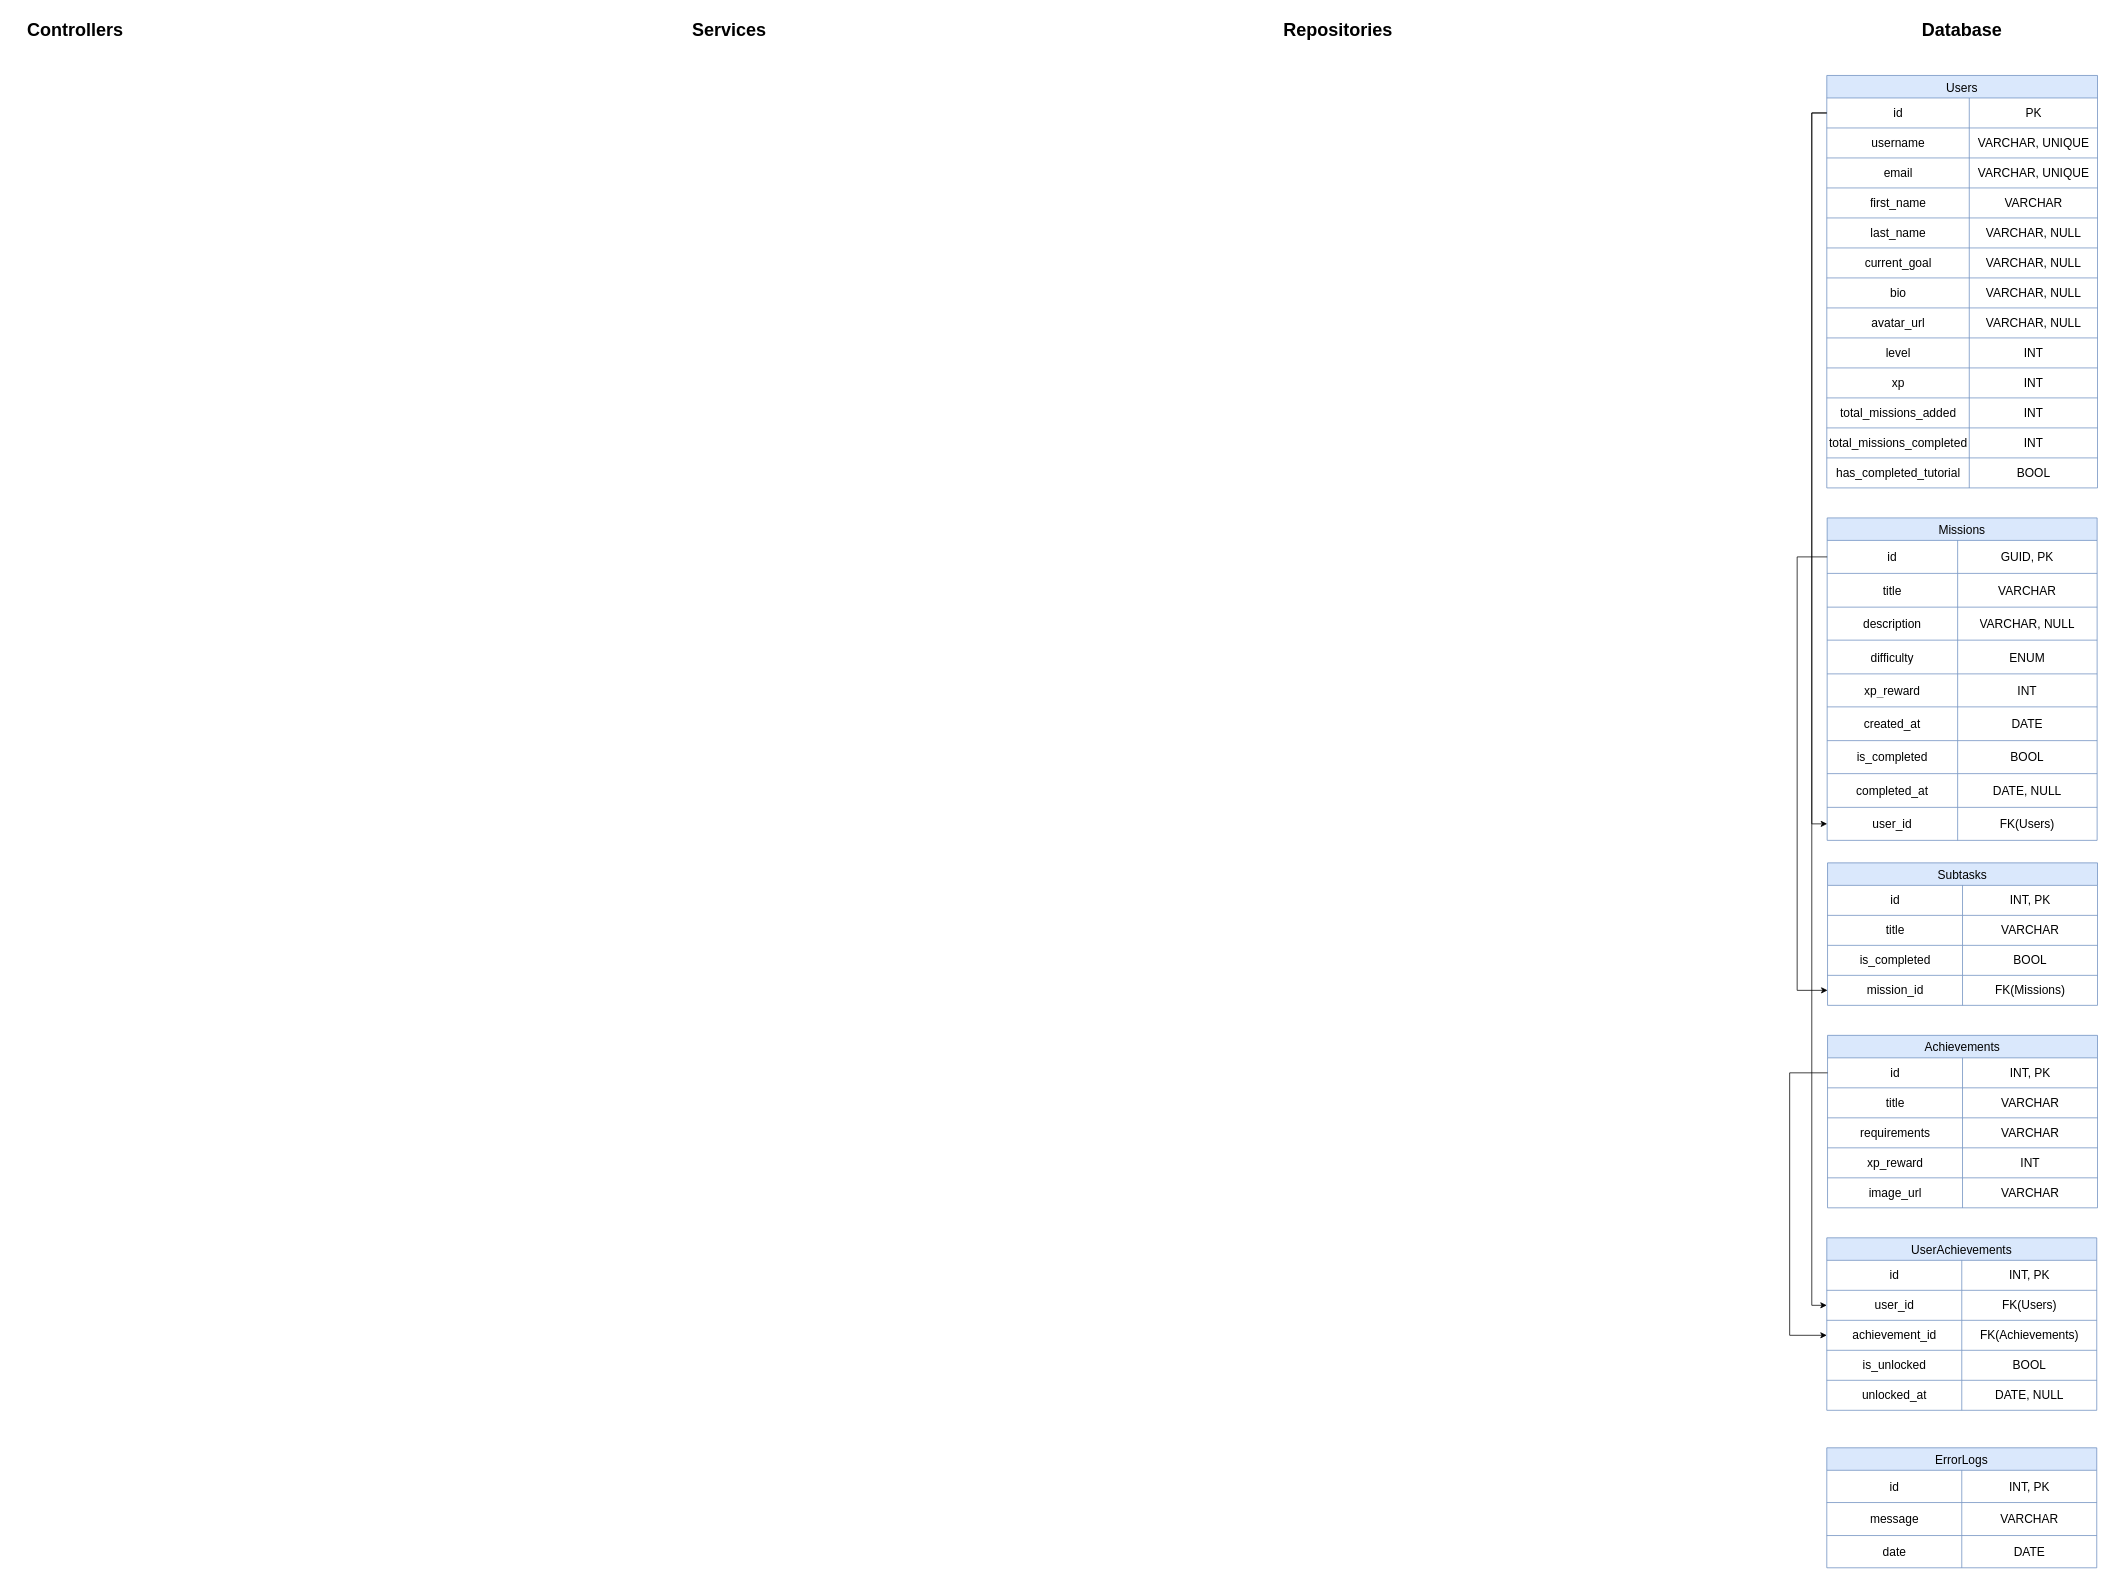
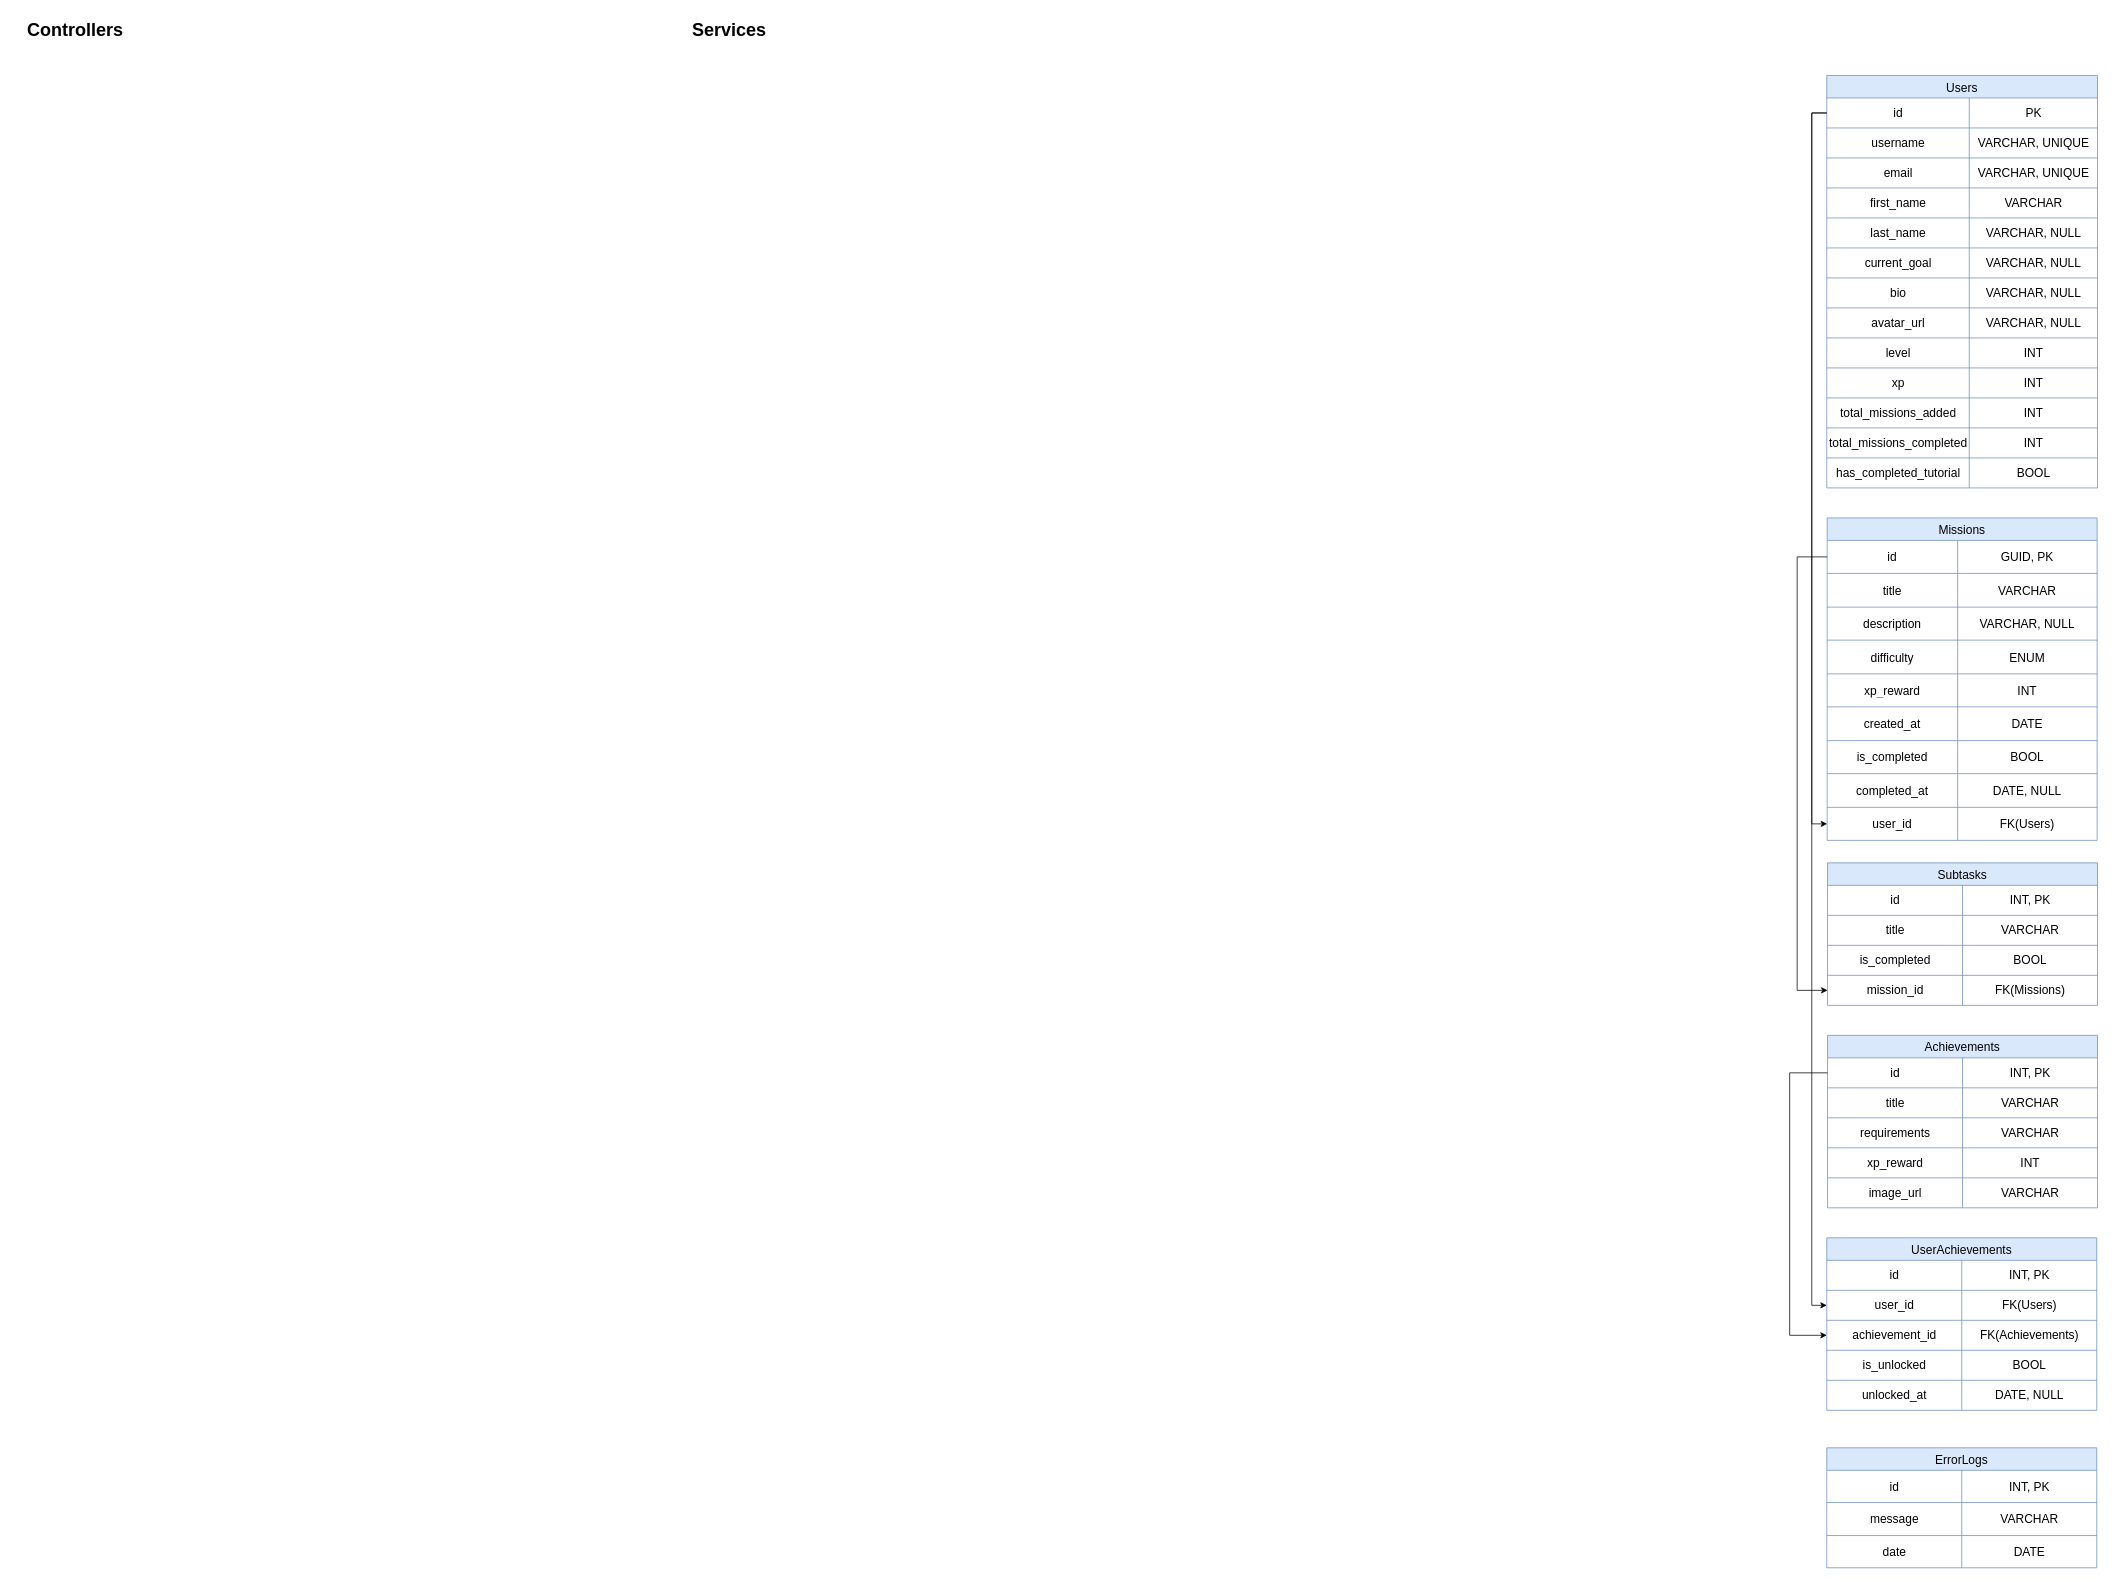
(1338, 30) -> none
(1962, 30) -> none
